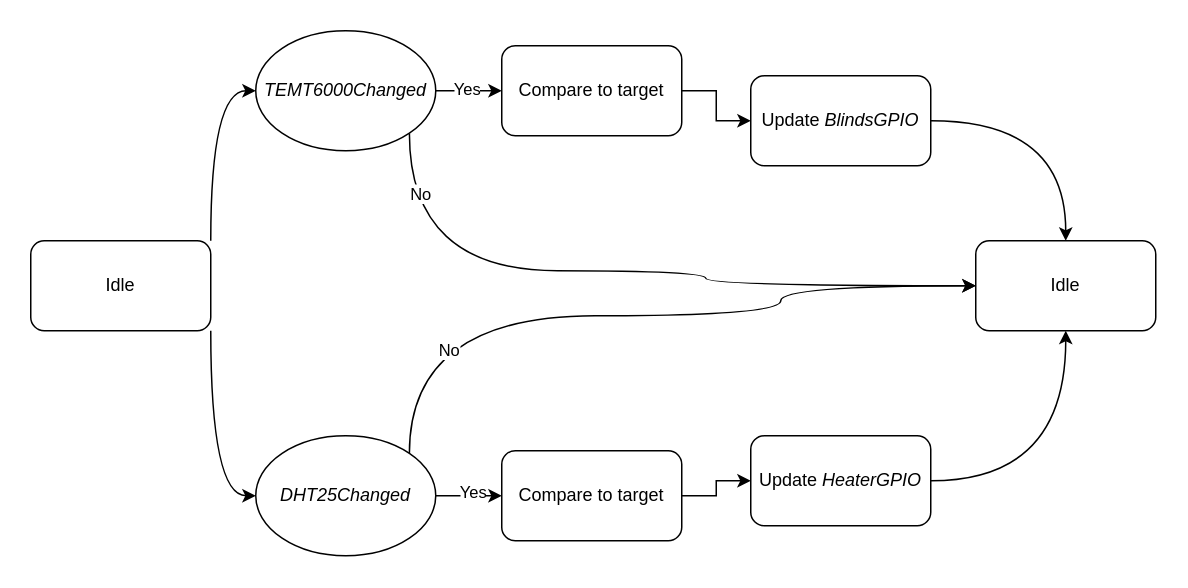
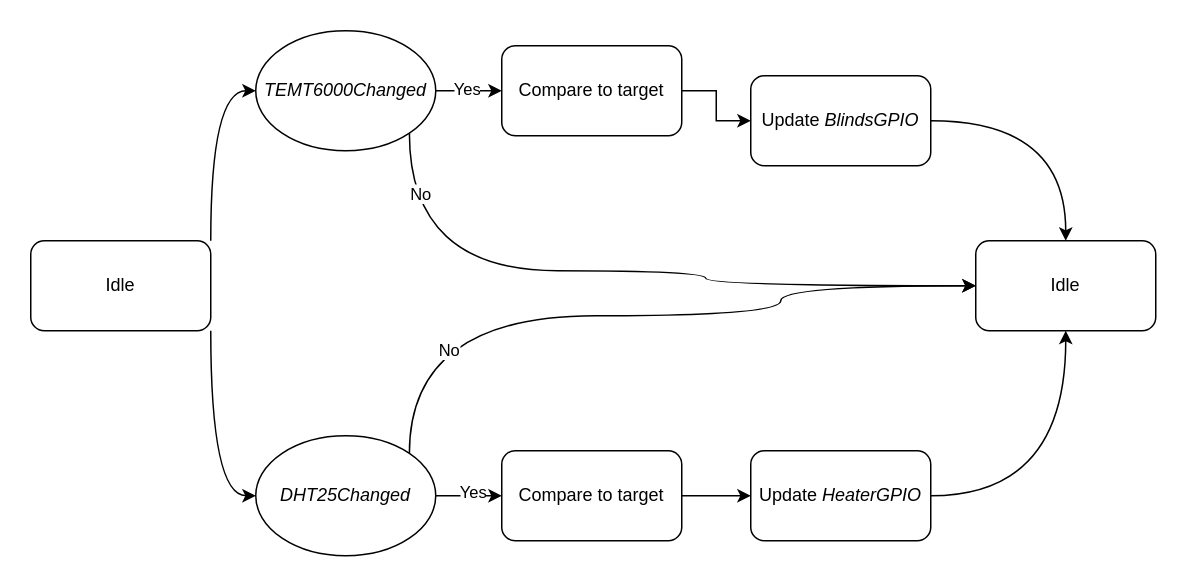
(841, 481) -> (841, 496)
